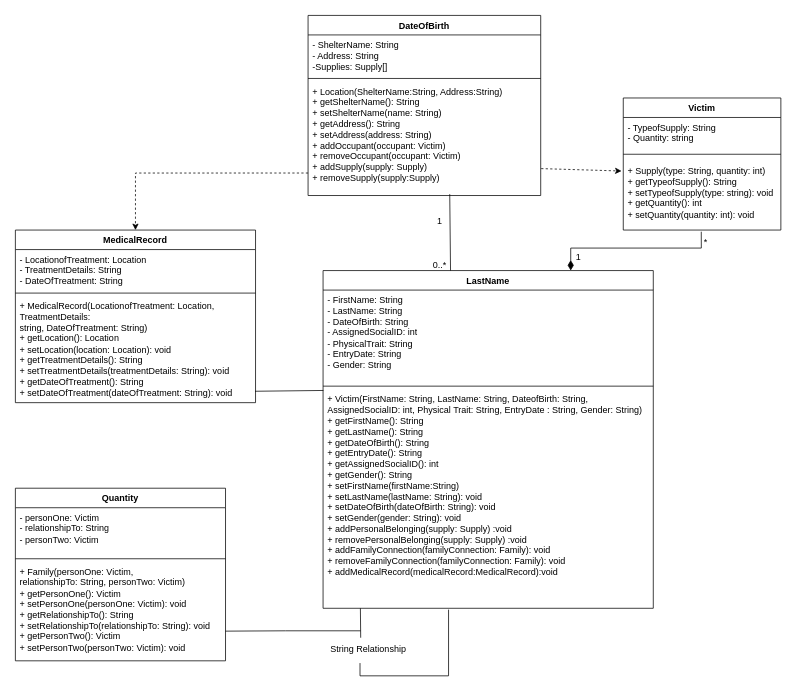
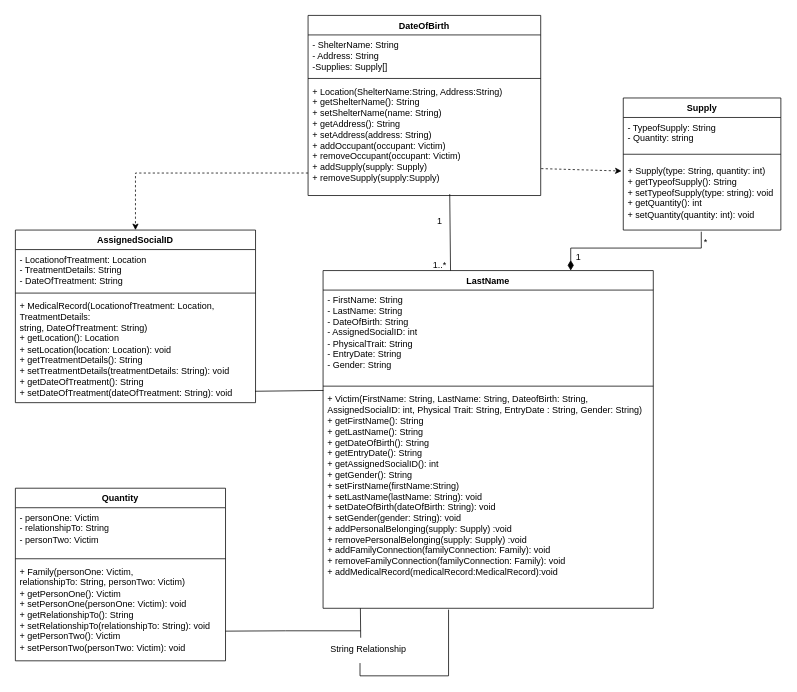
(702, 109) -> (702, 109)
(135, 241) -> (135, 241)
(440, 265) -> (440, 265)
